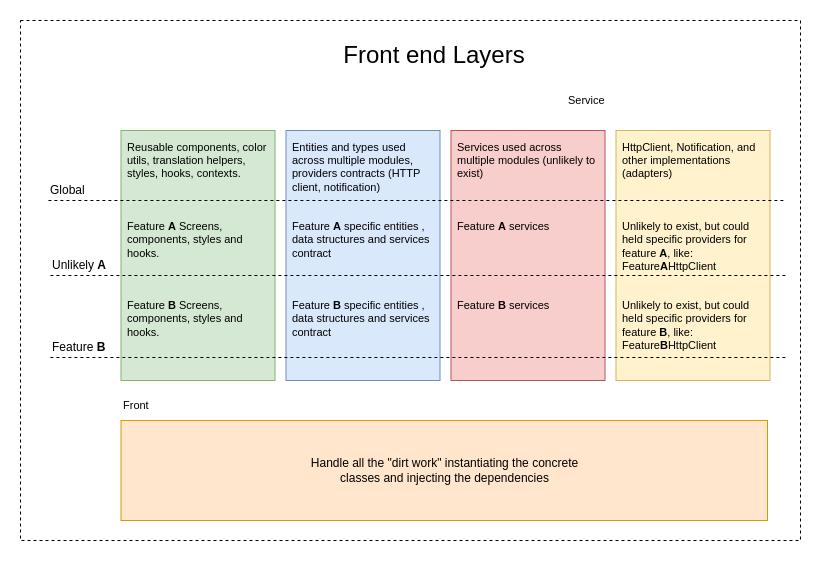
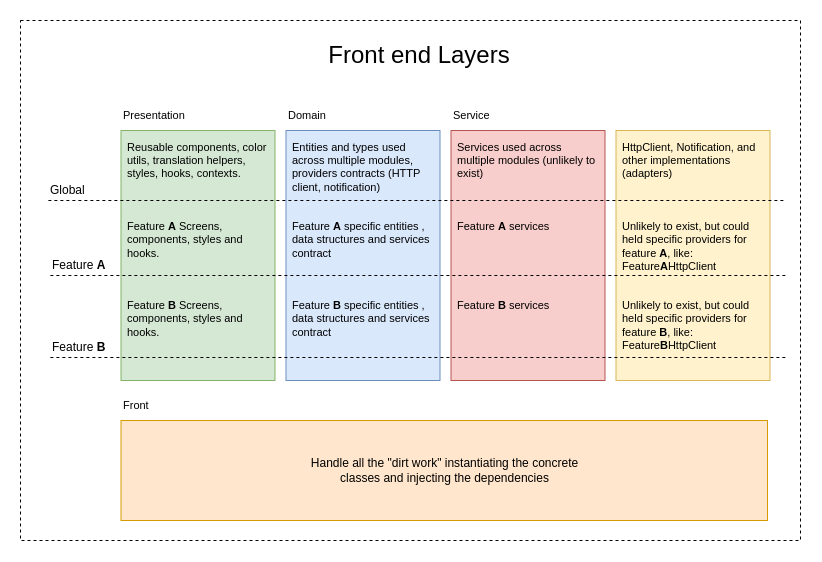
(435, 56) -> (420, 56)
(596, 101) -> (481, 116)
none -> (151, 116)
none -> (316, 116)
(80, 266) -> (81, 266)
